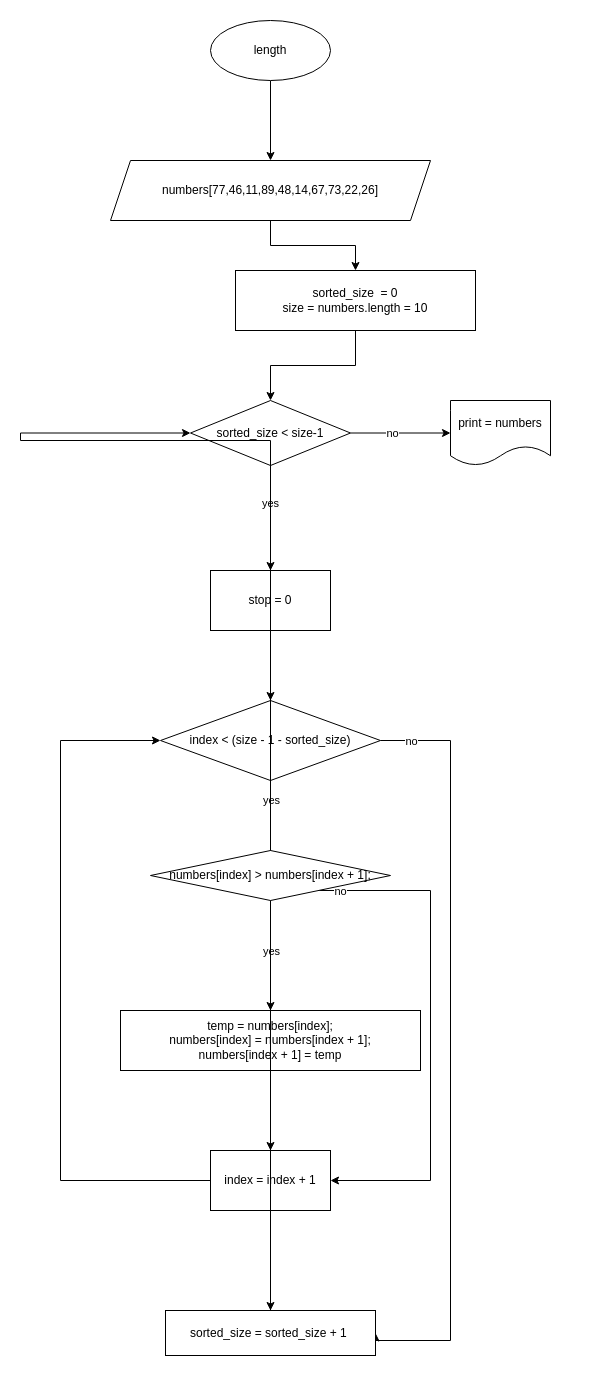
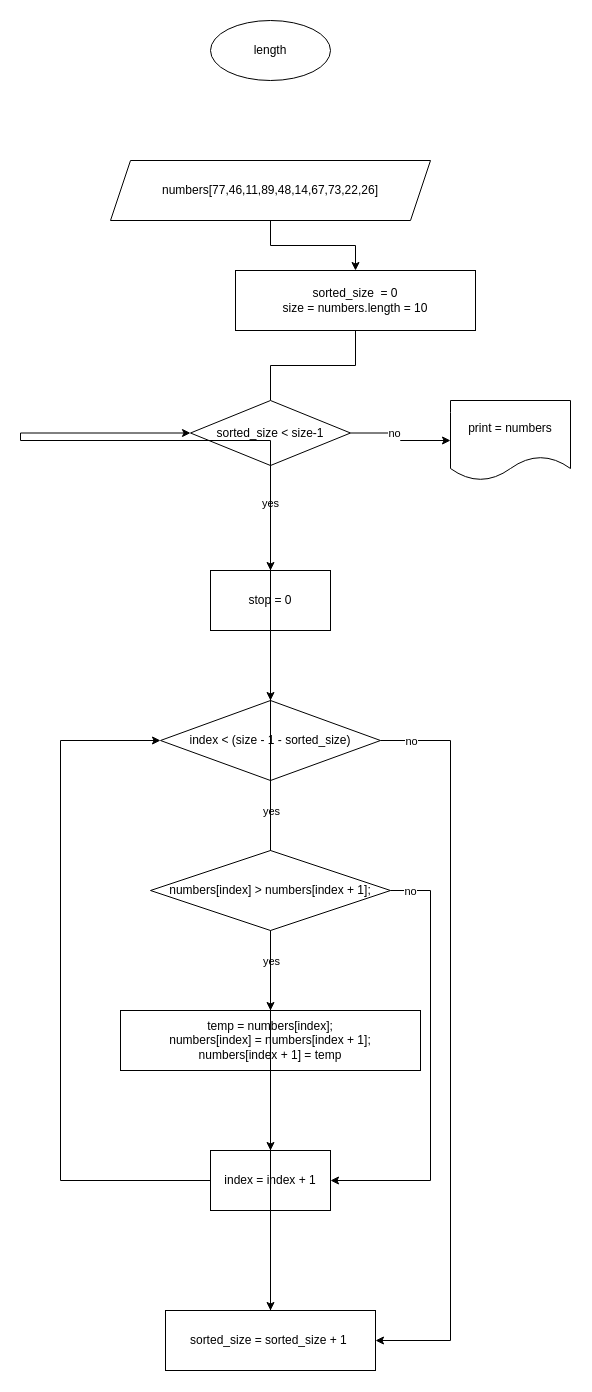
(271, 117) -> none
(271, 392) -> (271, 395)
(501, 433) -> (511, 441)
(271, 876) -> (271, 891)
(271, 1333) -> (271, 1341)
